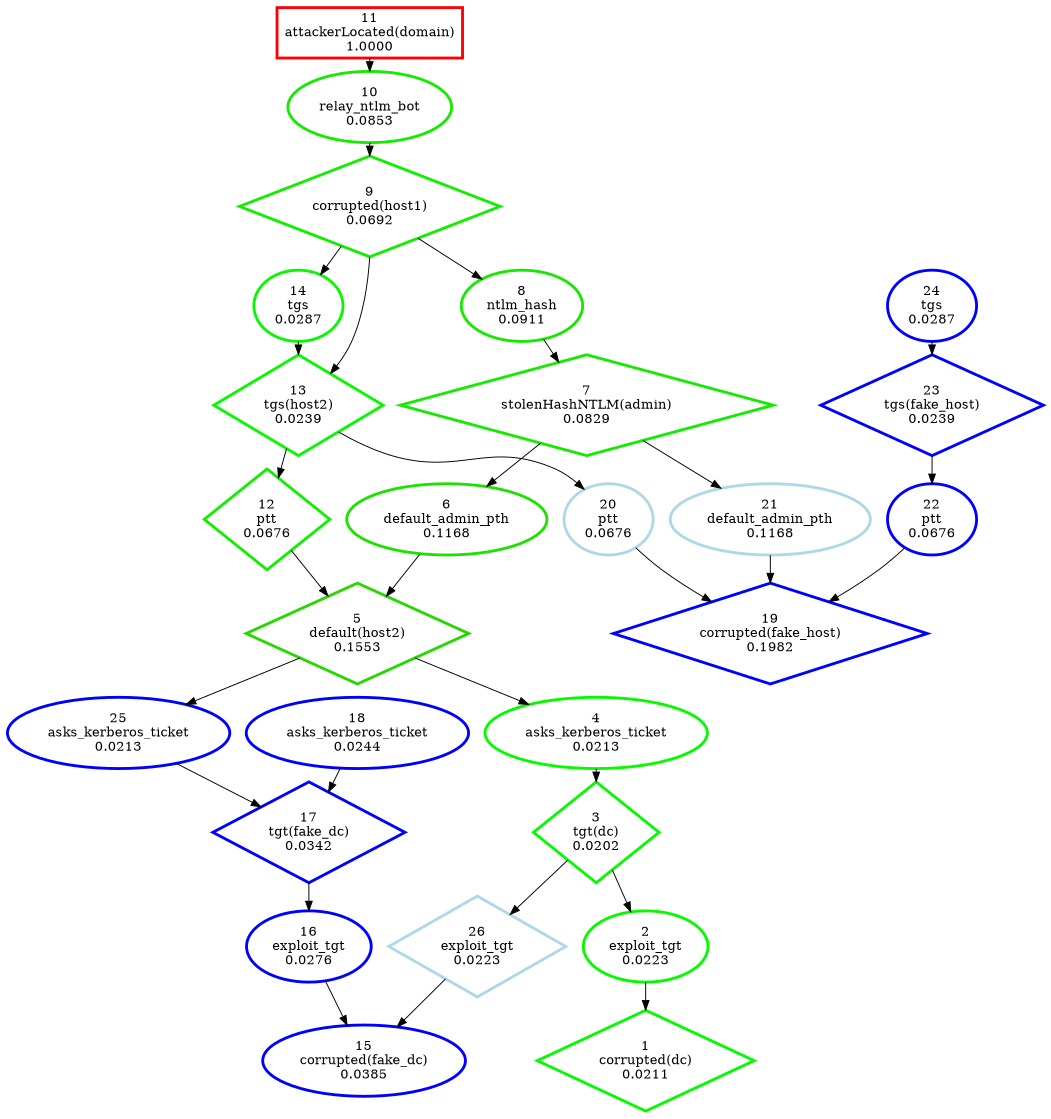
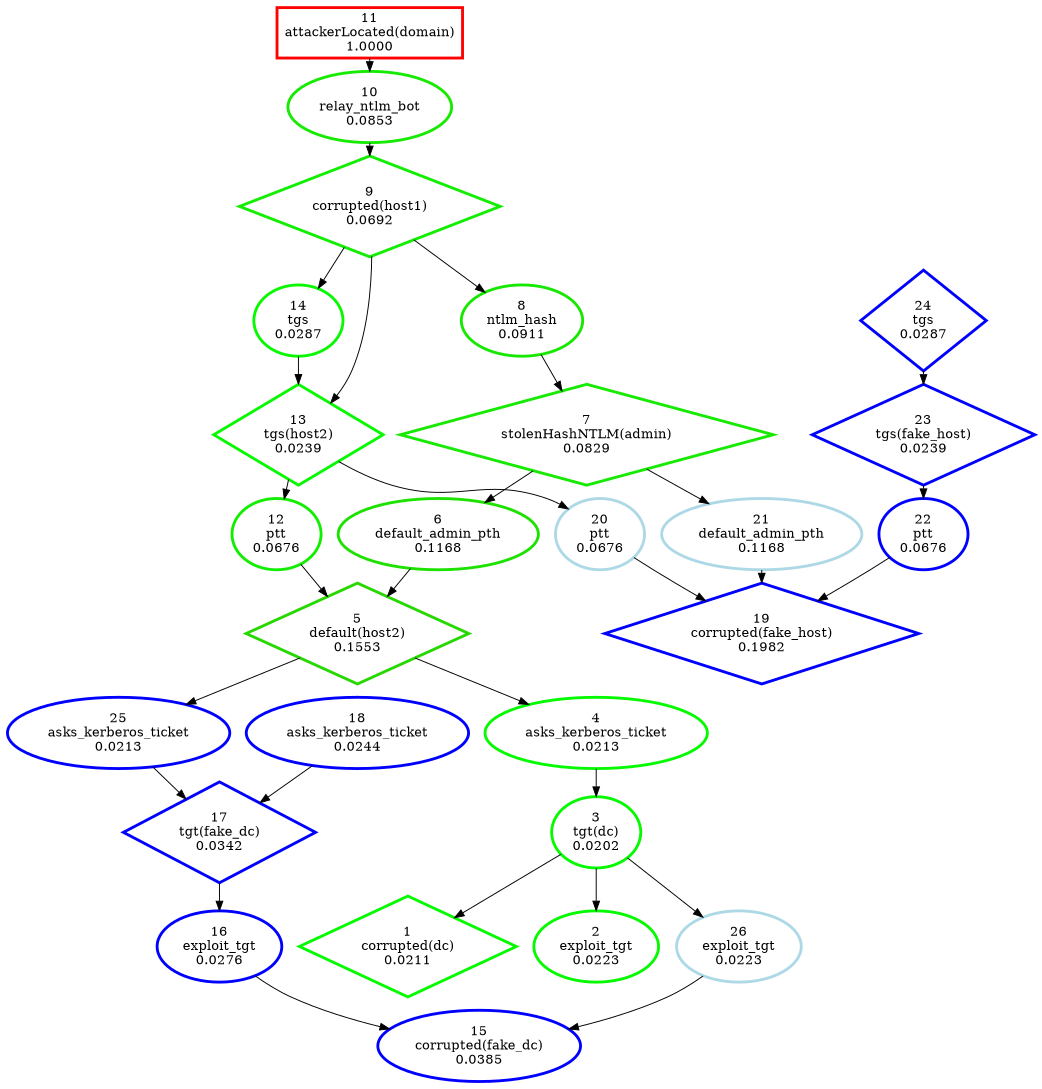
(932, 306) -> (923, 321)
(267, 519) -> (277, 534)
(596, 832) -> (596, 832)
(477, 947) -> (739, 946)
(646, 991) -> (512, 884)
